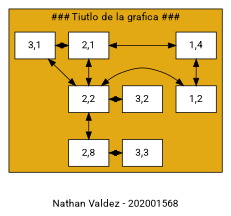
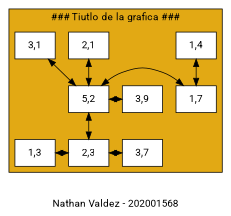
(63, 45) -> none
(142, 45) -> none
(89, 99) -> (89, 99)
(142, 99) -> (142, 99)
(196, 99) -> (196, 99)
none -> (35, 153)
(89, 153) -> (89, 153)
(142, 153) -> (142, 153)
